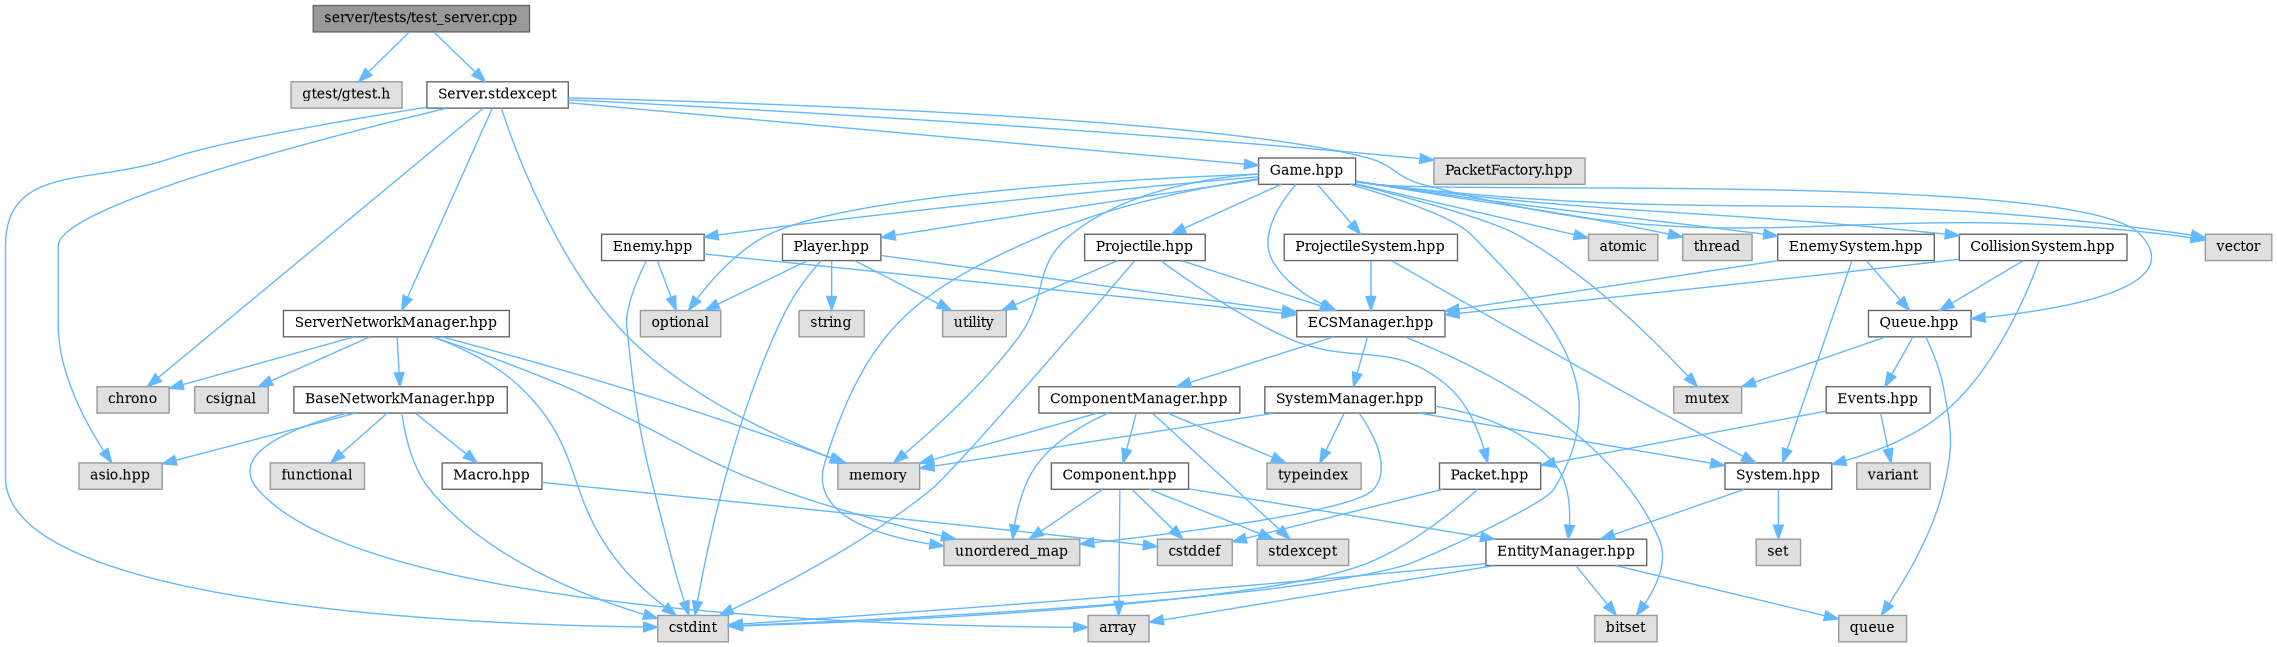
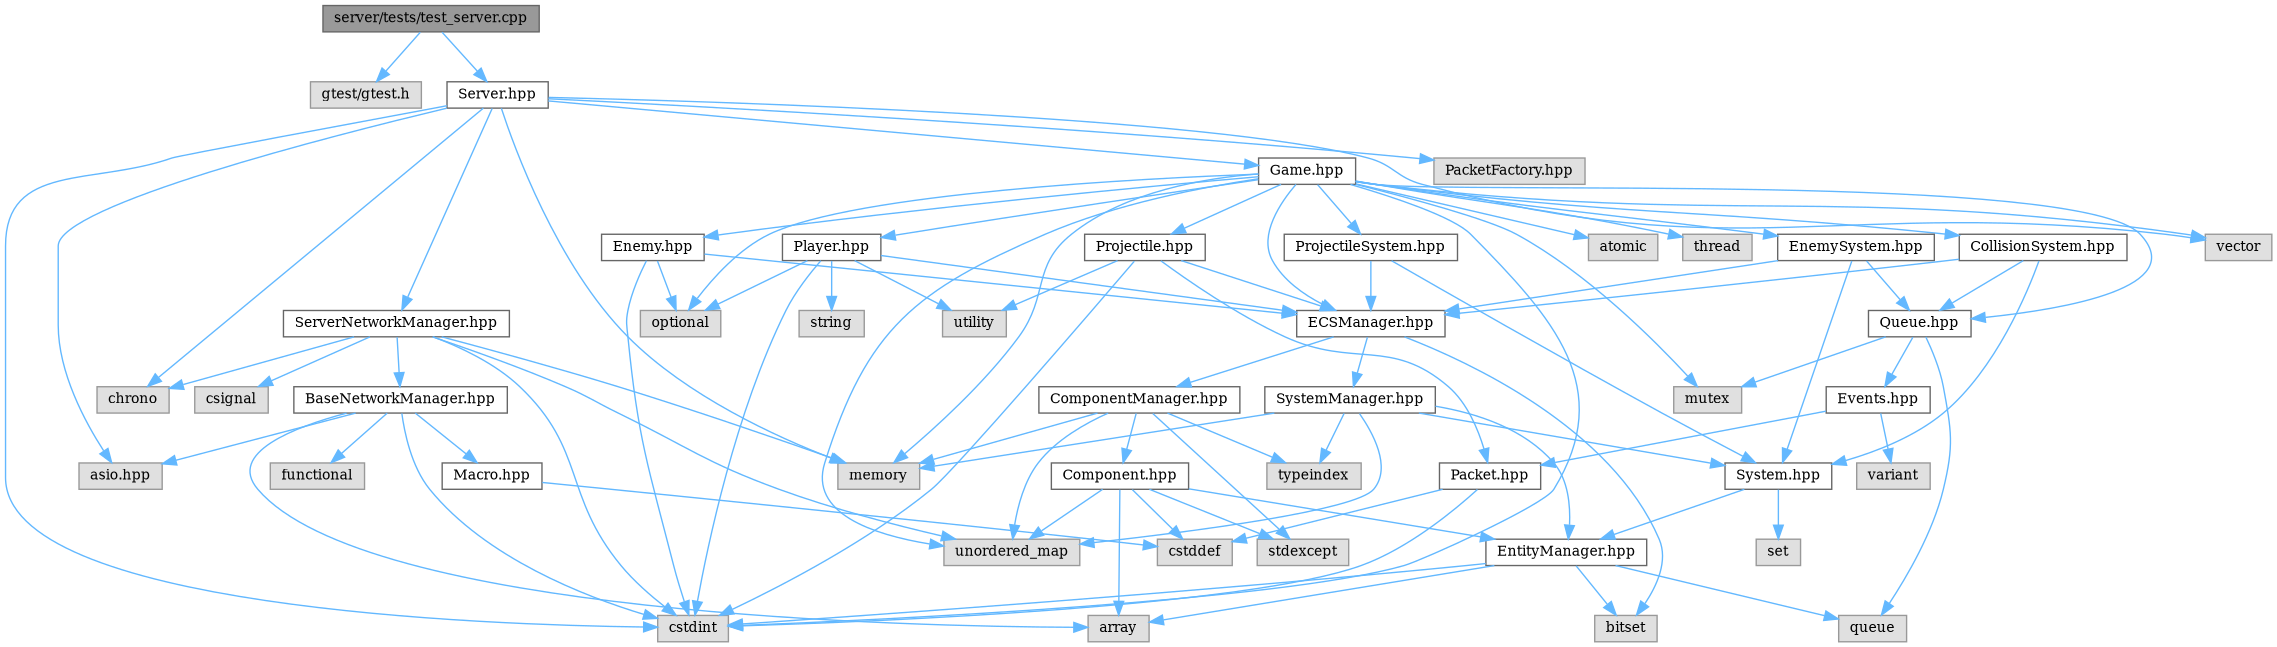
(498, 95) -> (498, 95)
